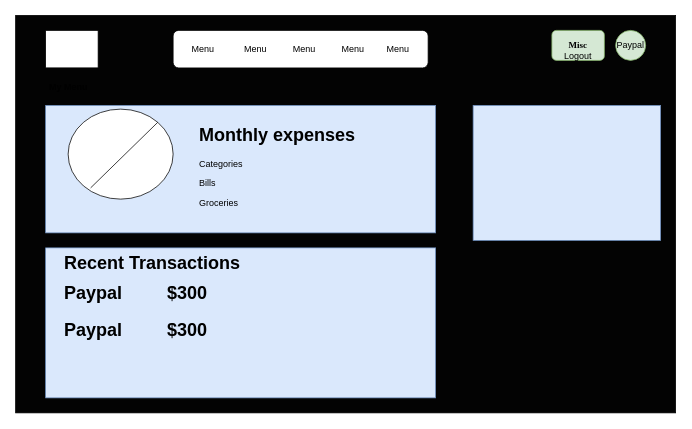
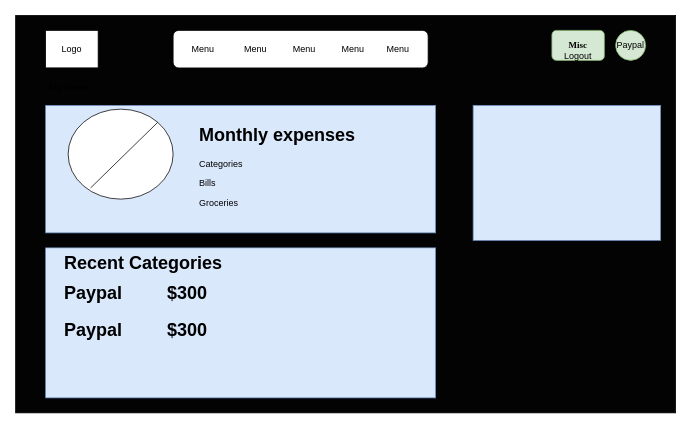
none -> (72, 49)
(110, 246) -> (105, 246)
